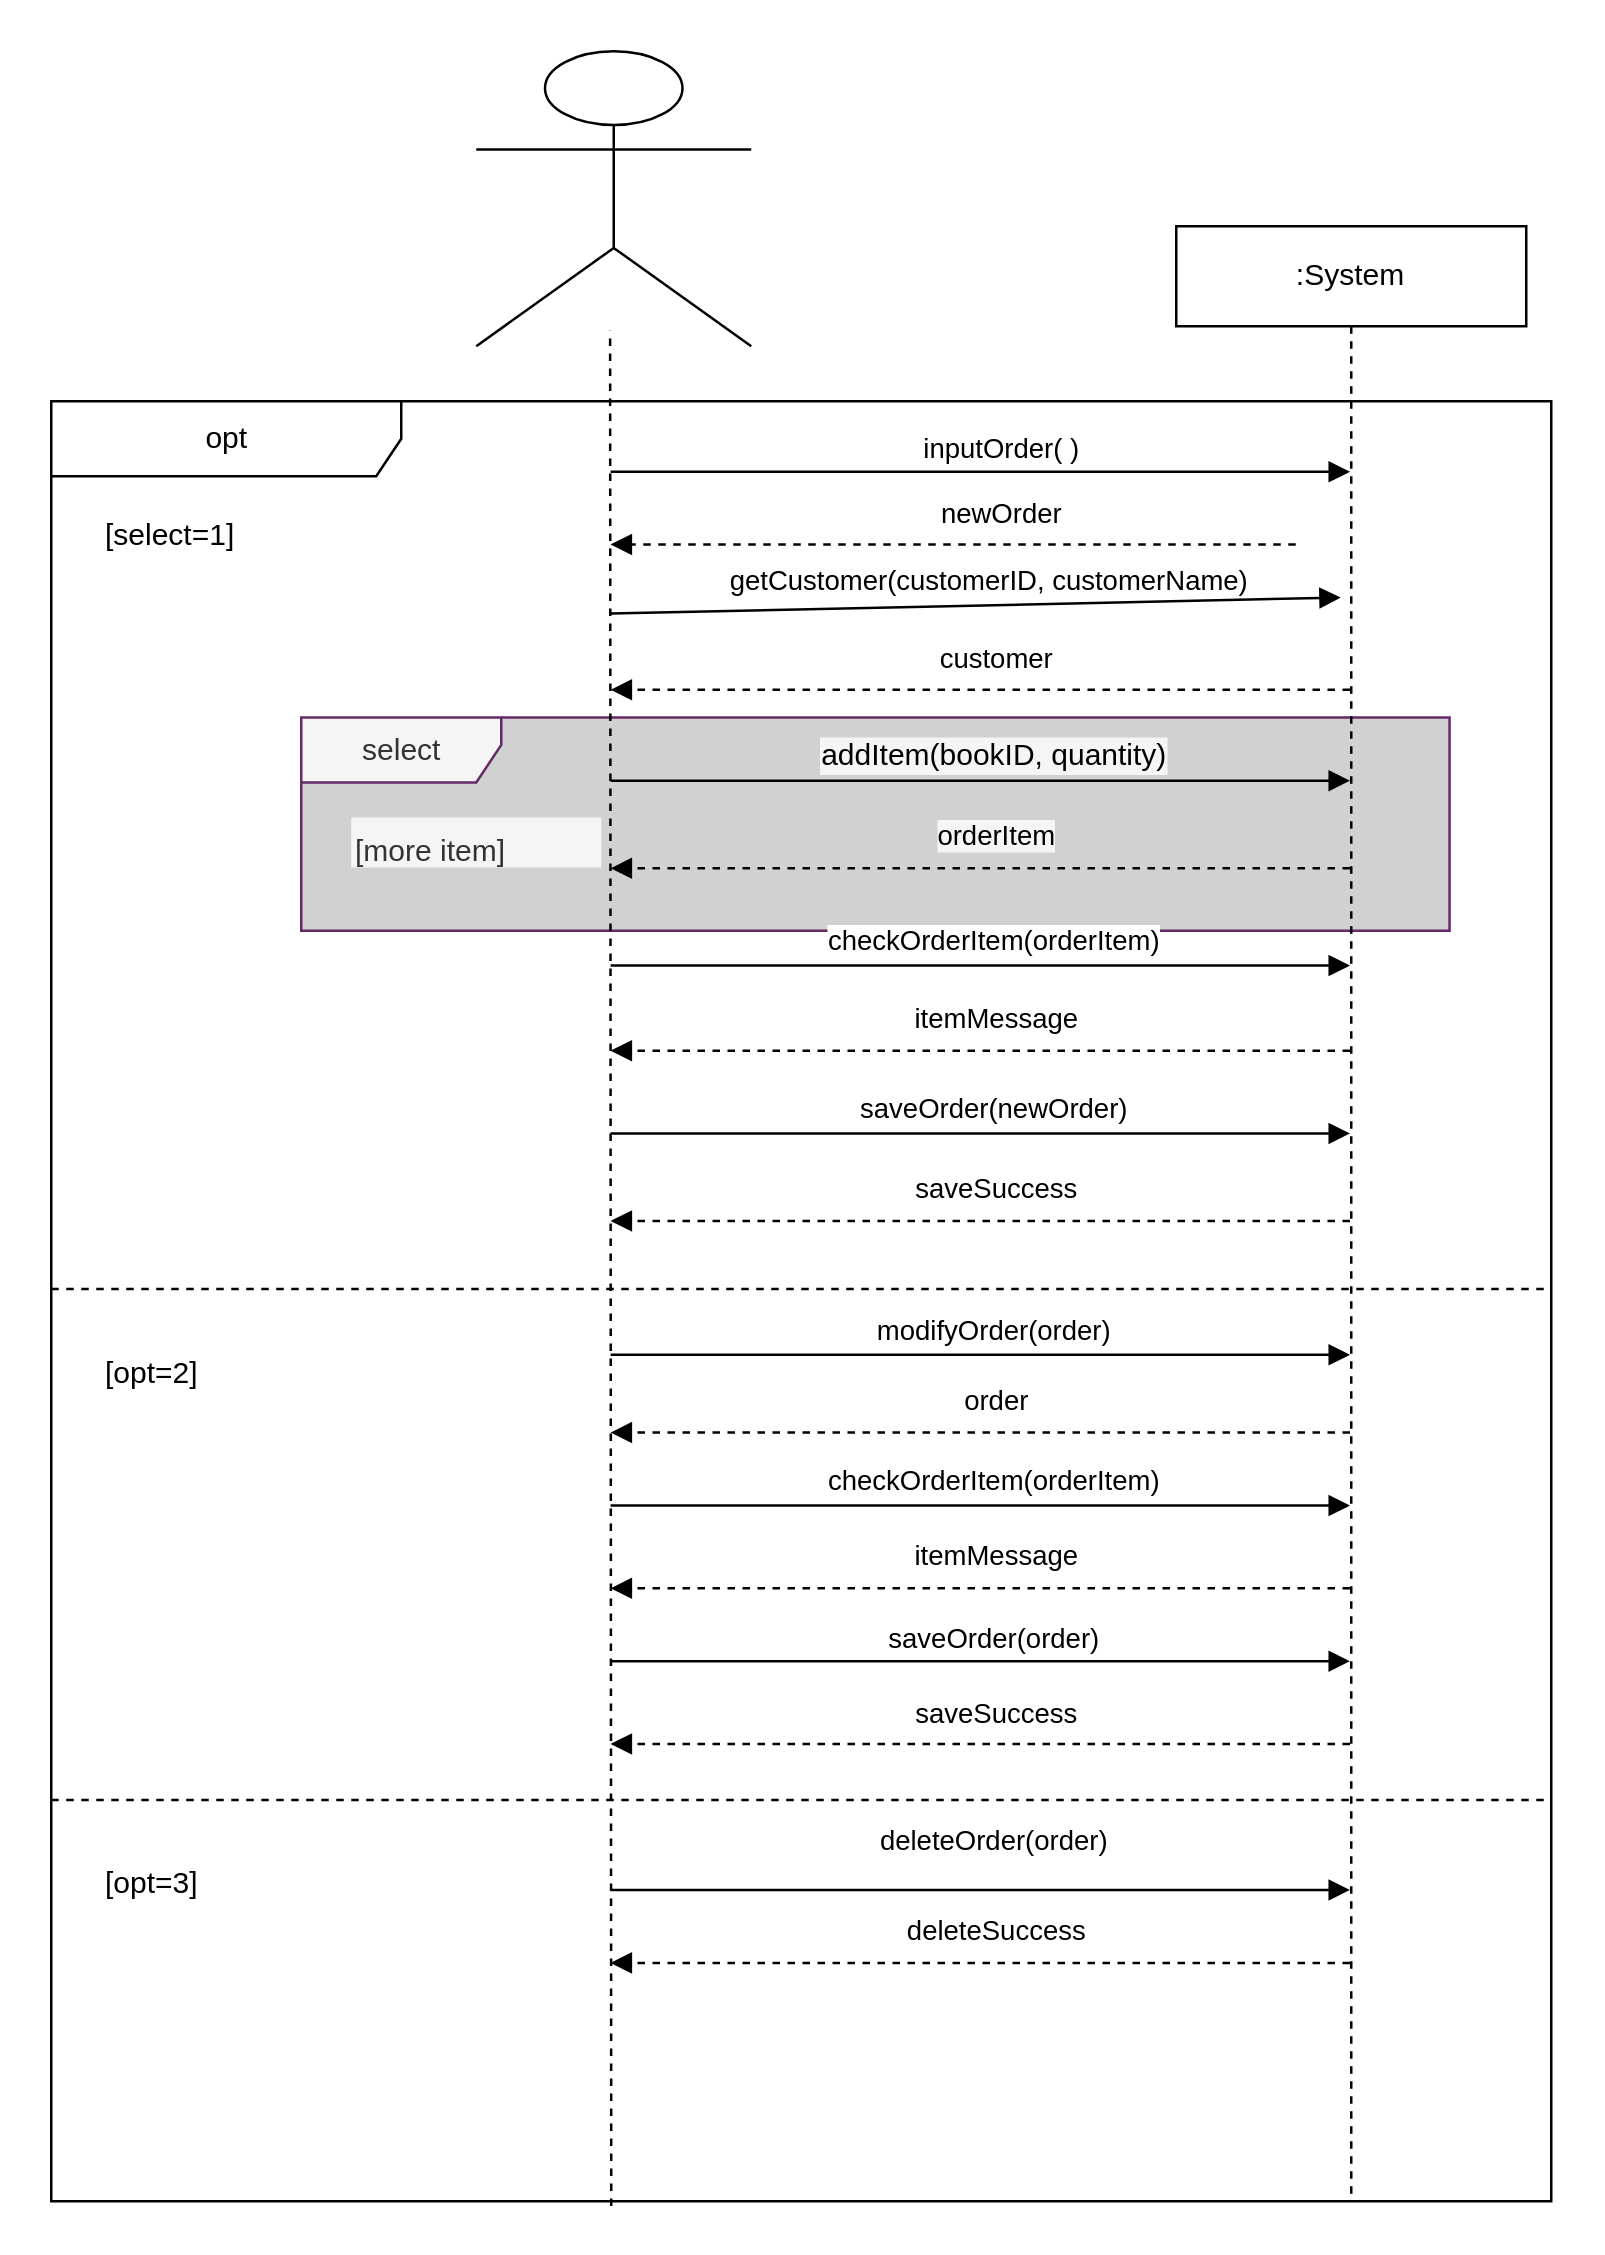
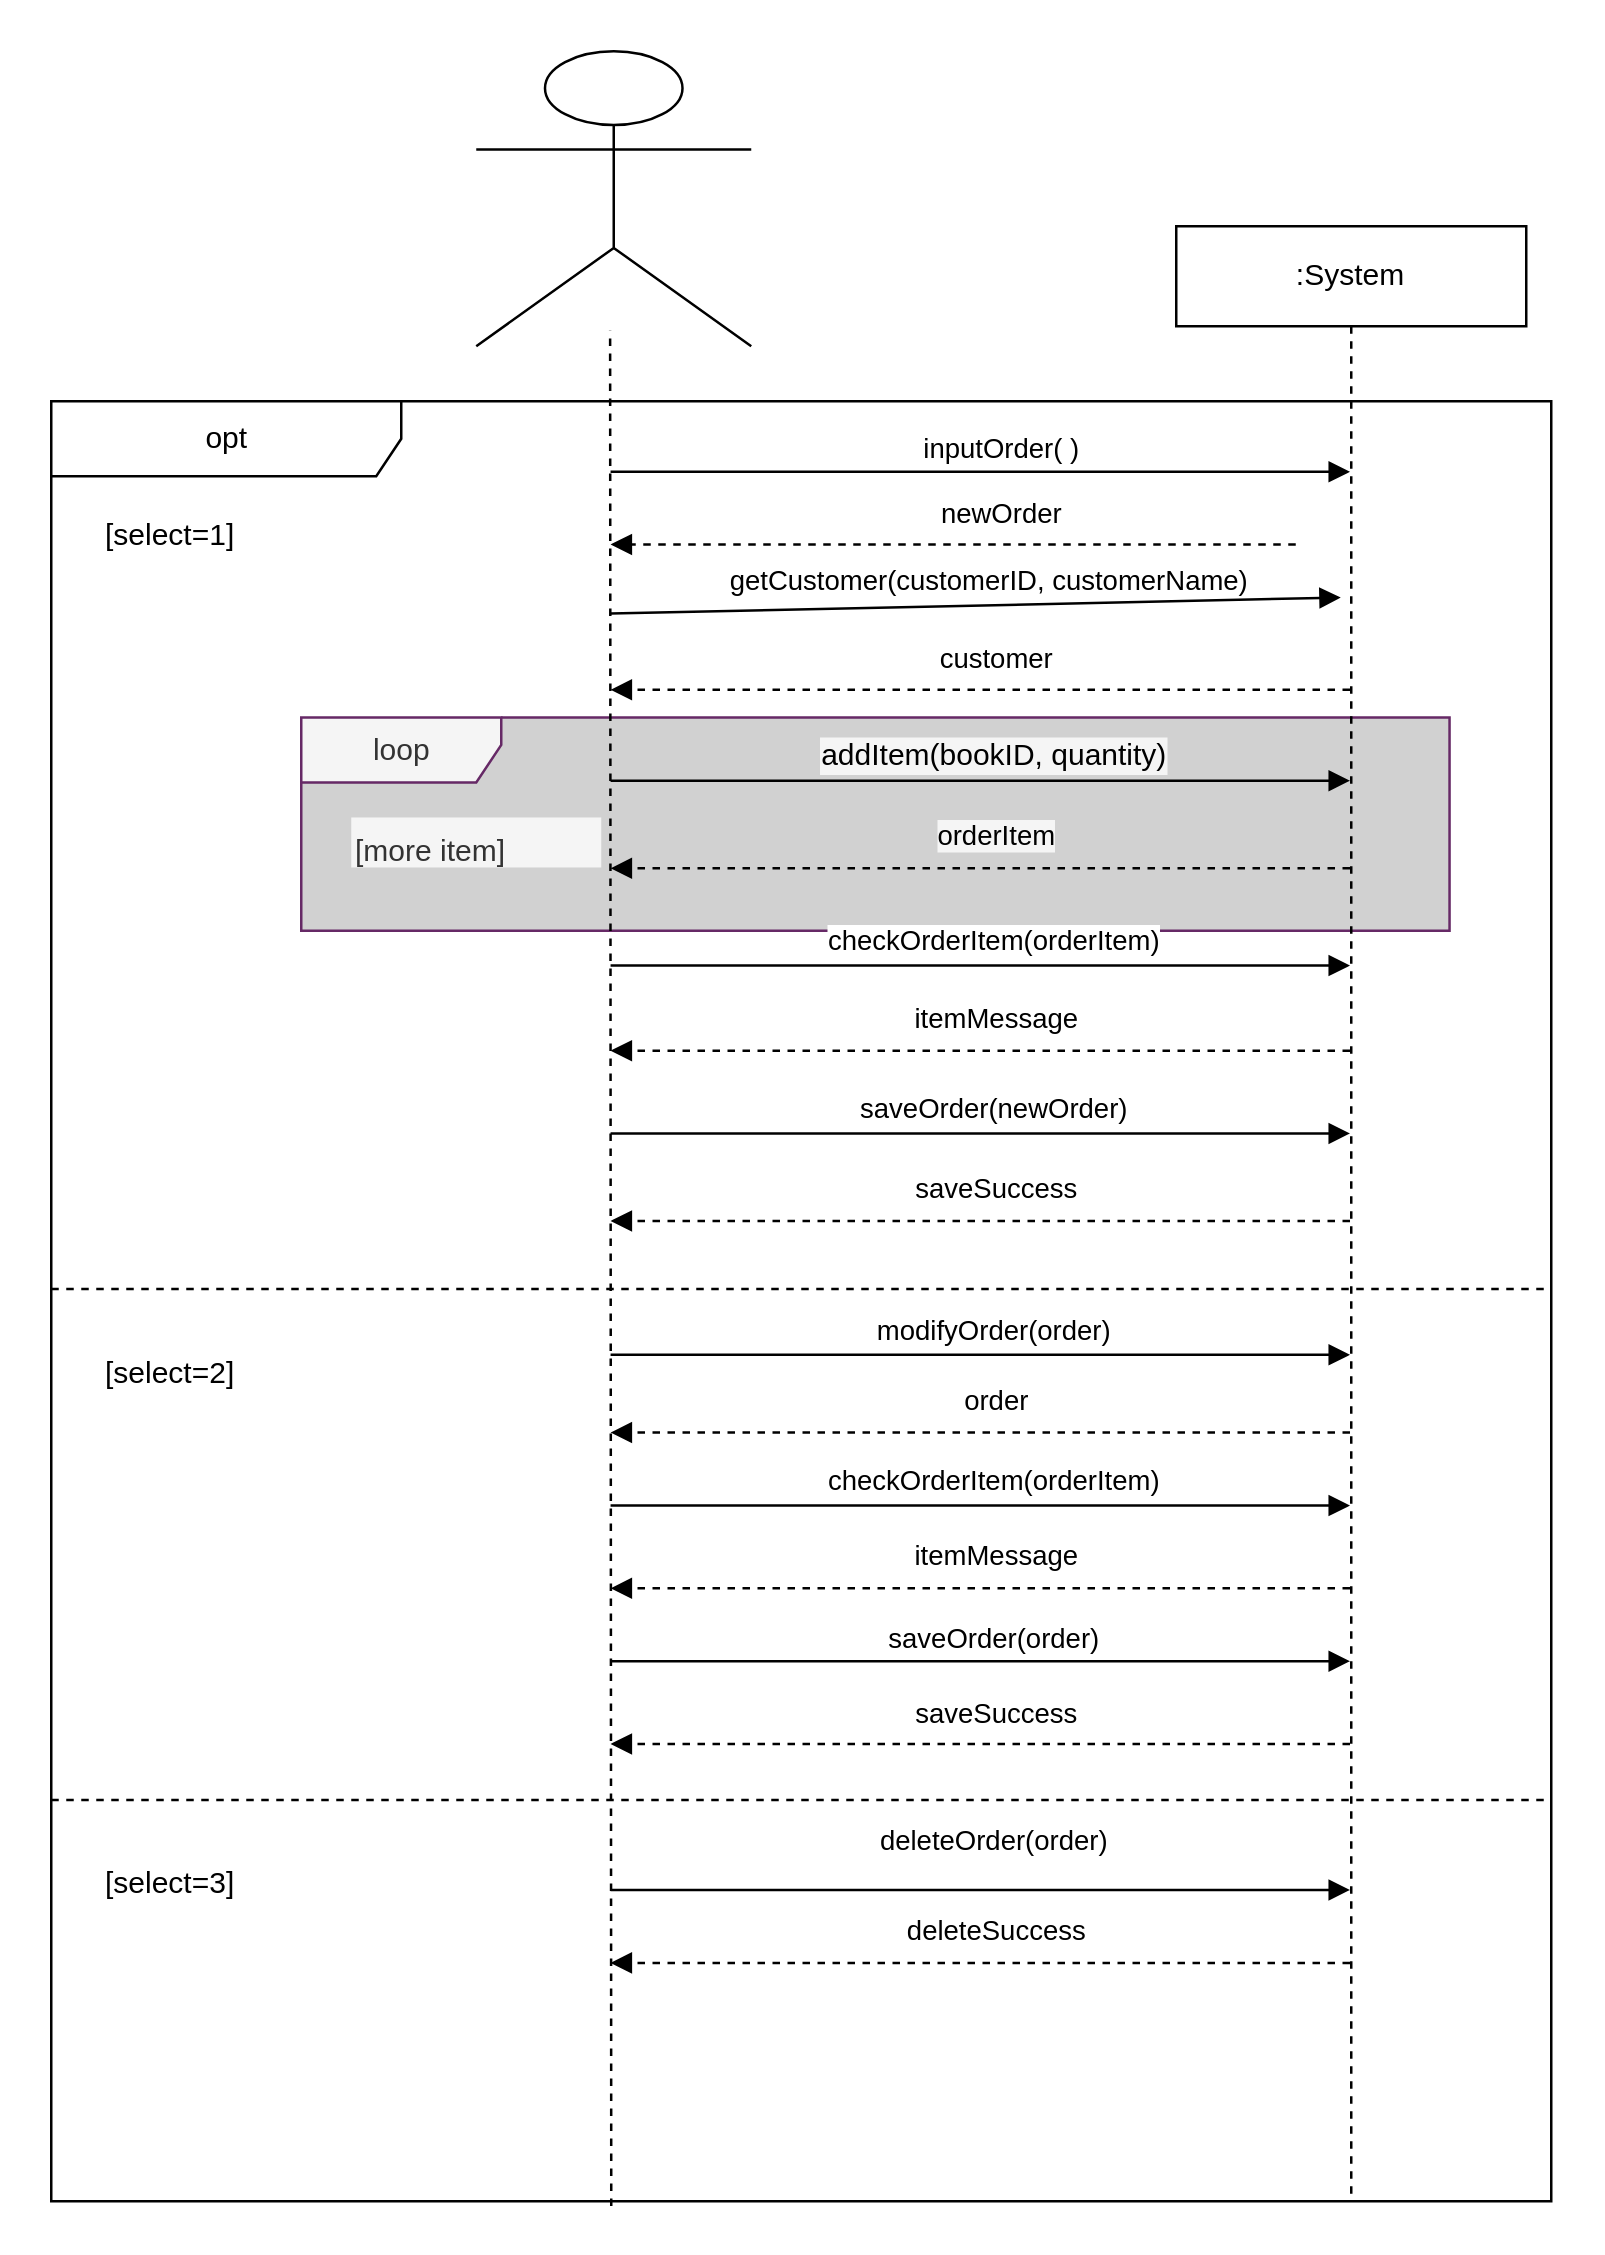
(403, 751) -> (403, 751)
(164, 1373) -> (185, 1373)
(164, 1883) -> (185, 1883)
